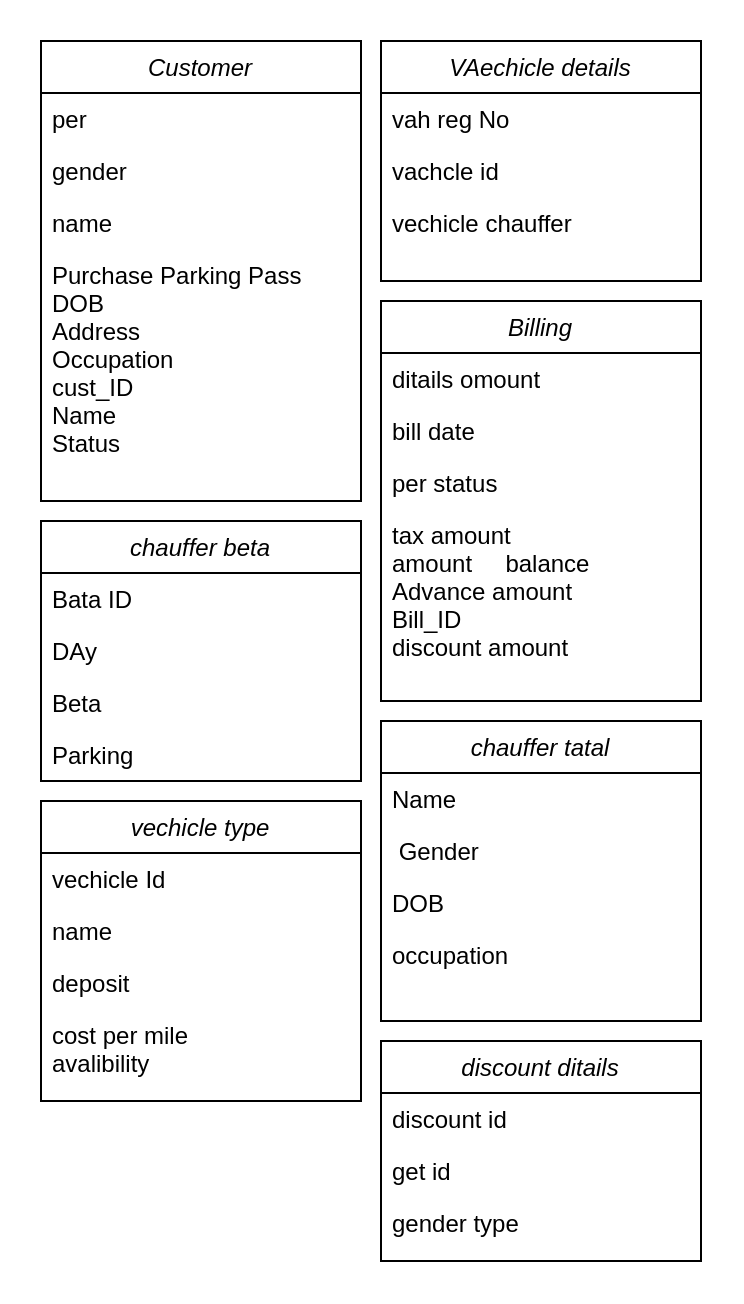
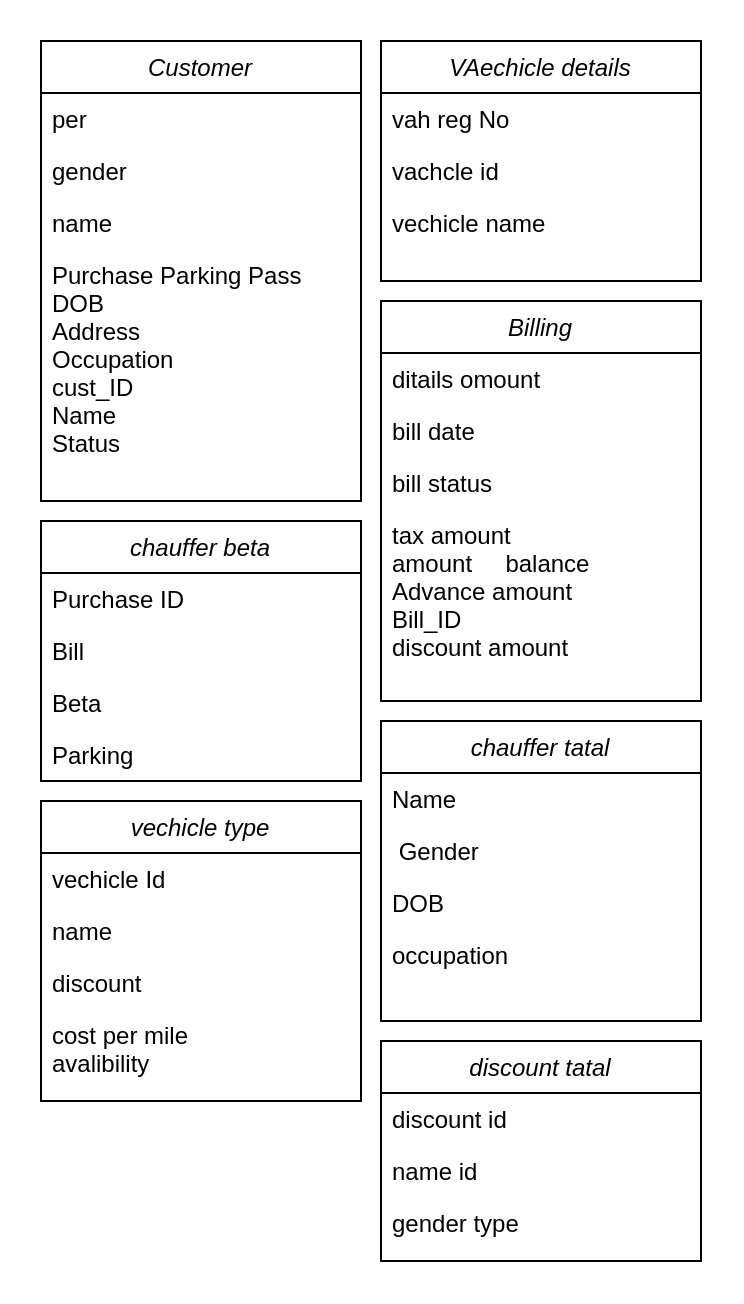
(497, 224) -> (470, 224)
(456, 484) -> (453, 484)
(96, 600) -> (123, 600)
(72, 652) -> (70, 652)
(96, 984) -> (103, 984)
(540, 1068) -> (540, 1068)
(426, 1172) -> (433, 1172)
